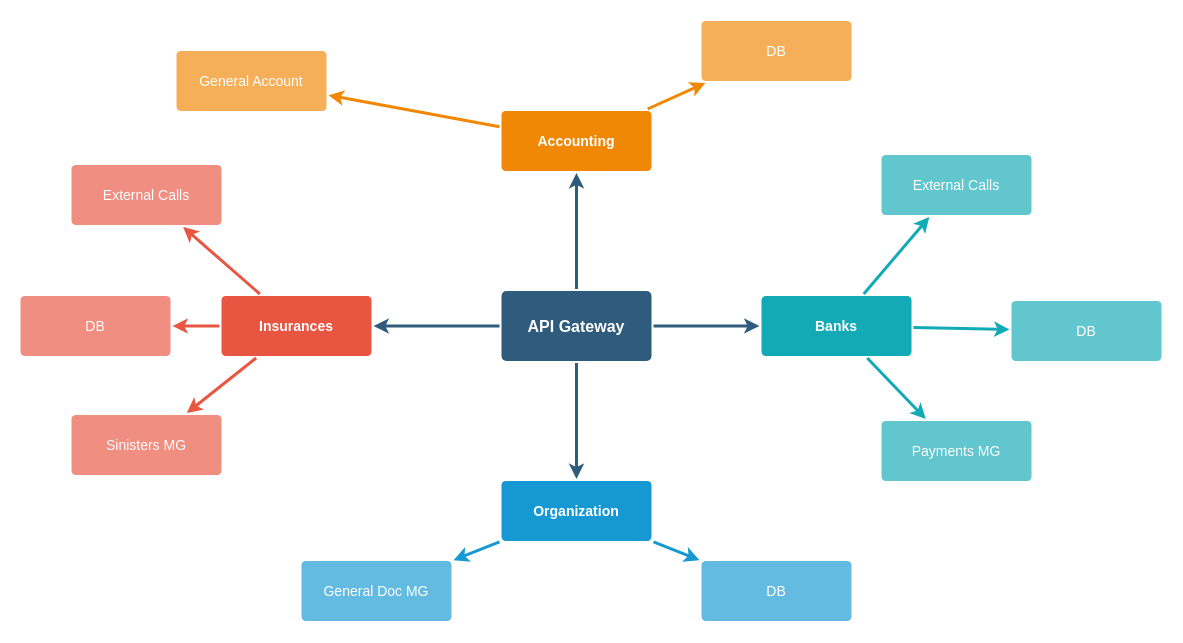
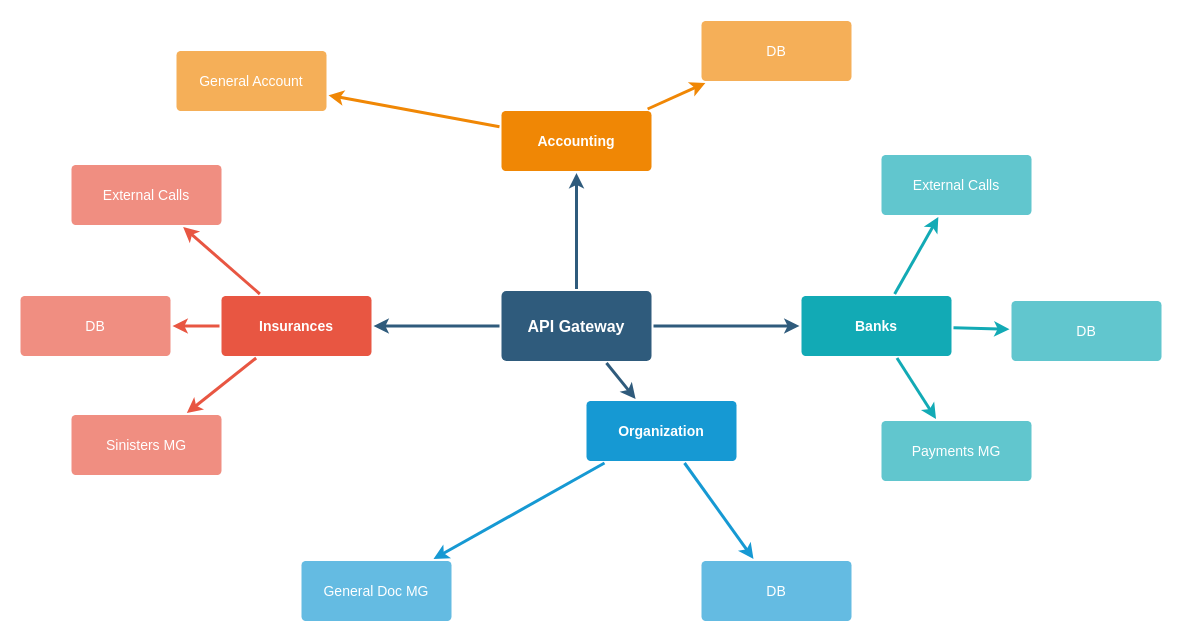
(837, 326) -> (877, 326)
(577, 511) -> (662, 431)
